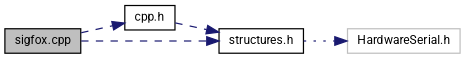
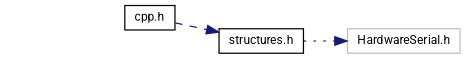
(43, 41) -> none
